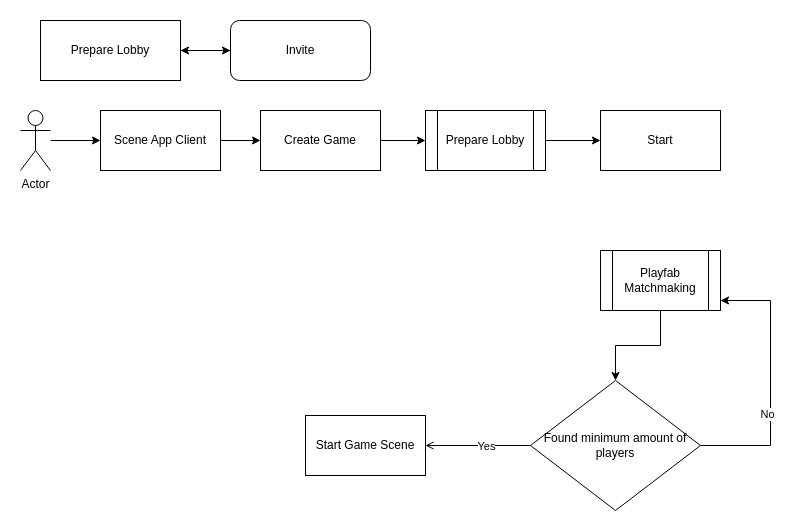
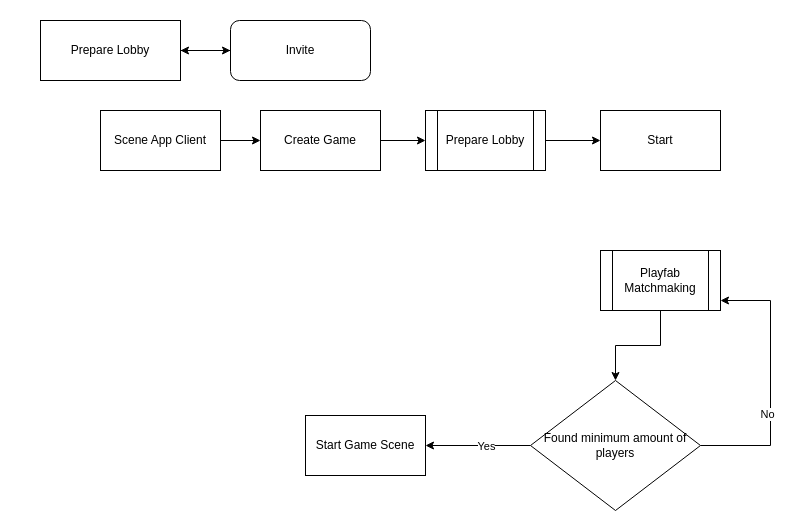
(36, 141) -> none
(72, 141) -> none
(432, 446) -> (434, 446)
